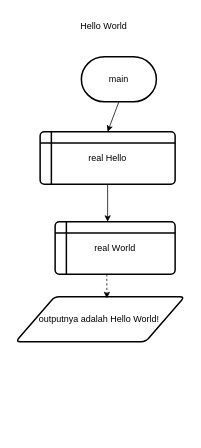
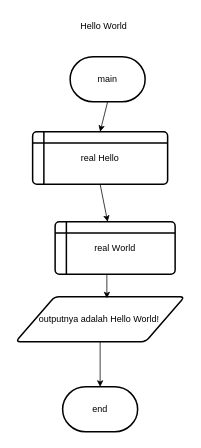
(119, 79) -> (108, 79)
(108, 158) -> (100, 158)
(107, 283) -> (107, 283)
none -> (100, 380)
none -> (100, 409)
